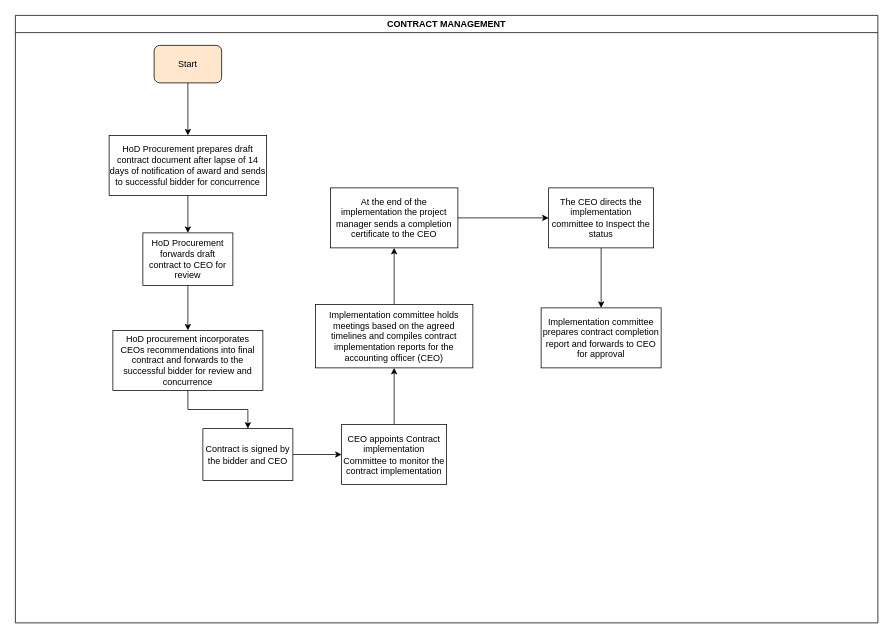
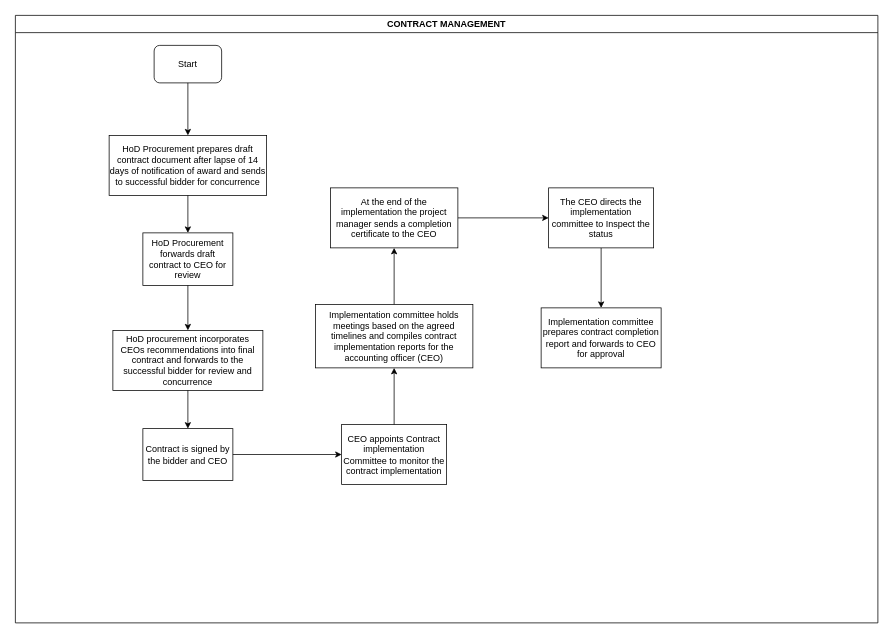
(188, 64) -> (188, 64)
(248, 455) -> (188, 455)
